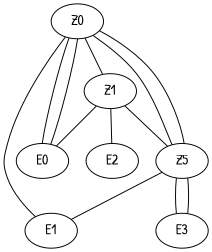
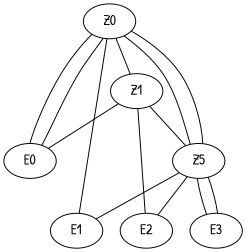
none -> (173, 196)
